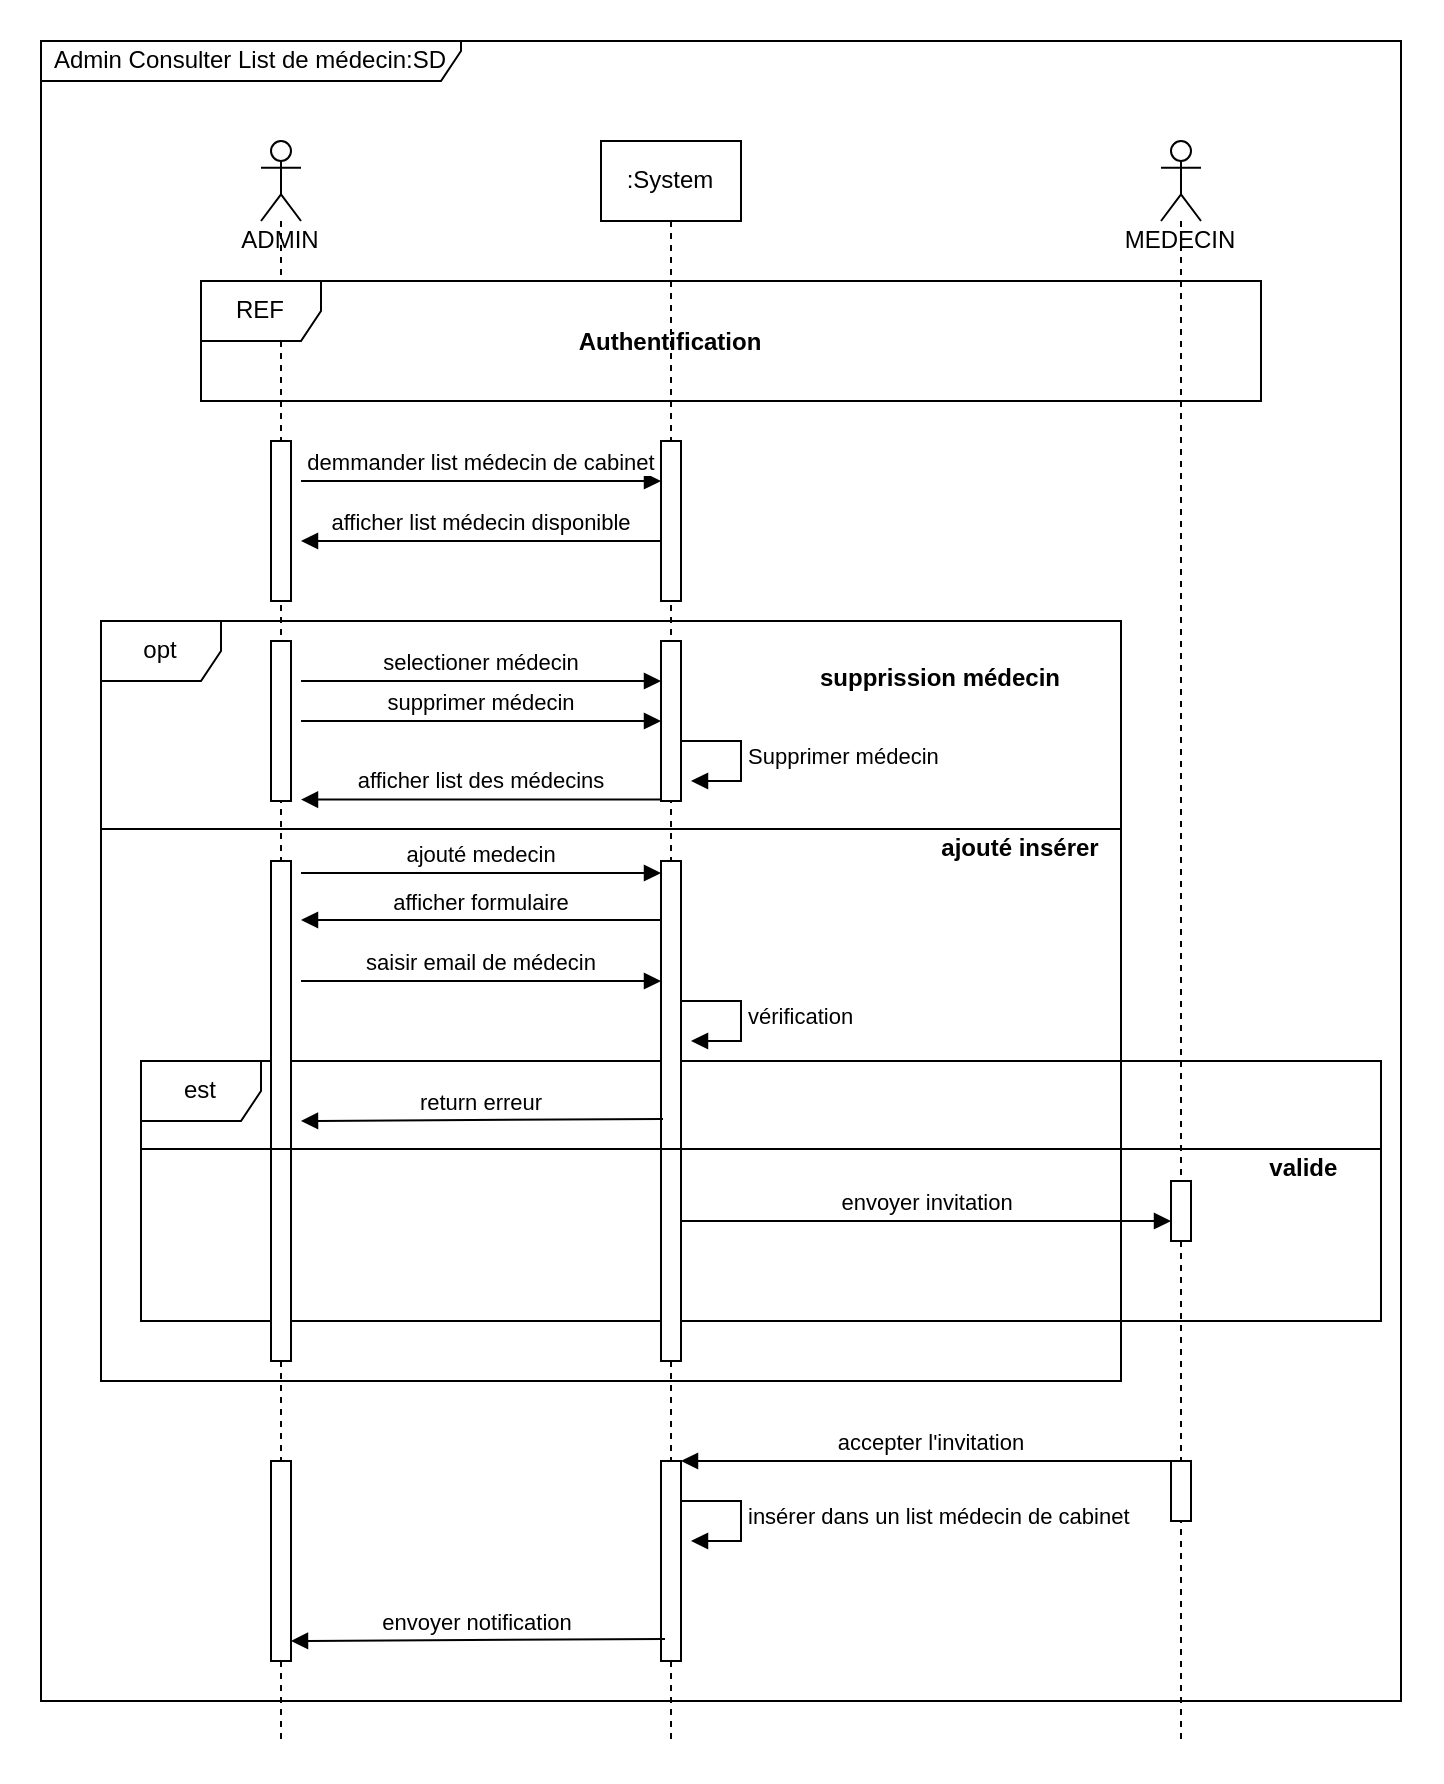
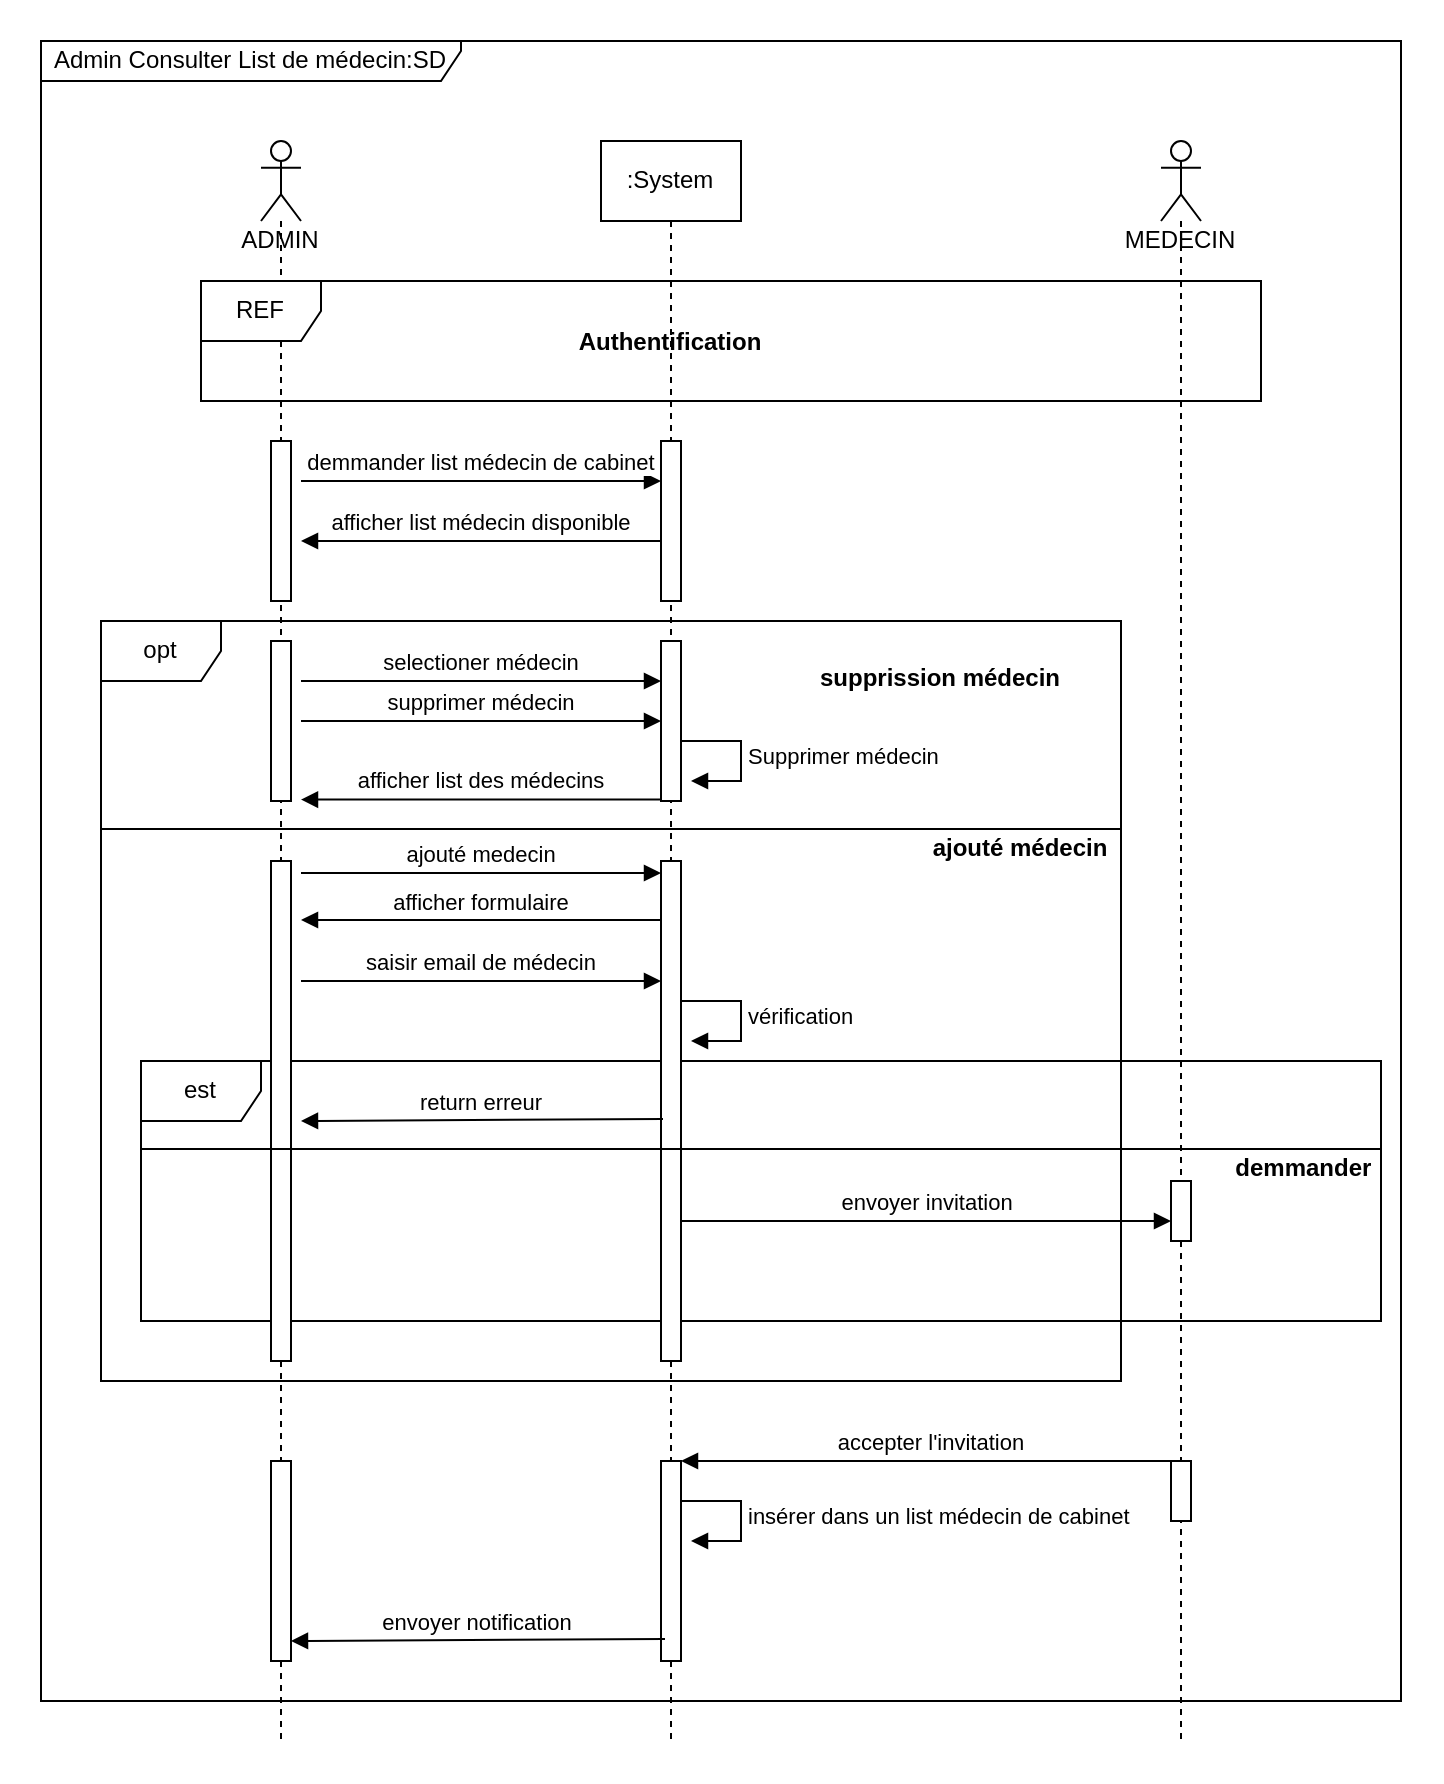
(1020, 848) -> (1020, 848)
(1300, 1168) -> (1300, 1168)
